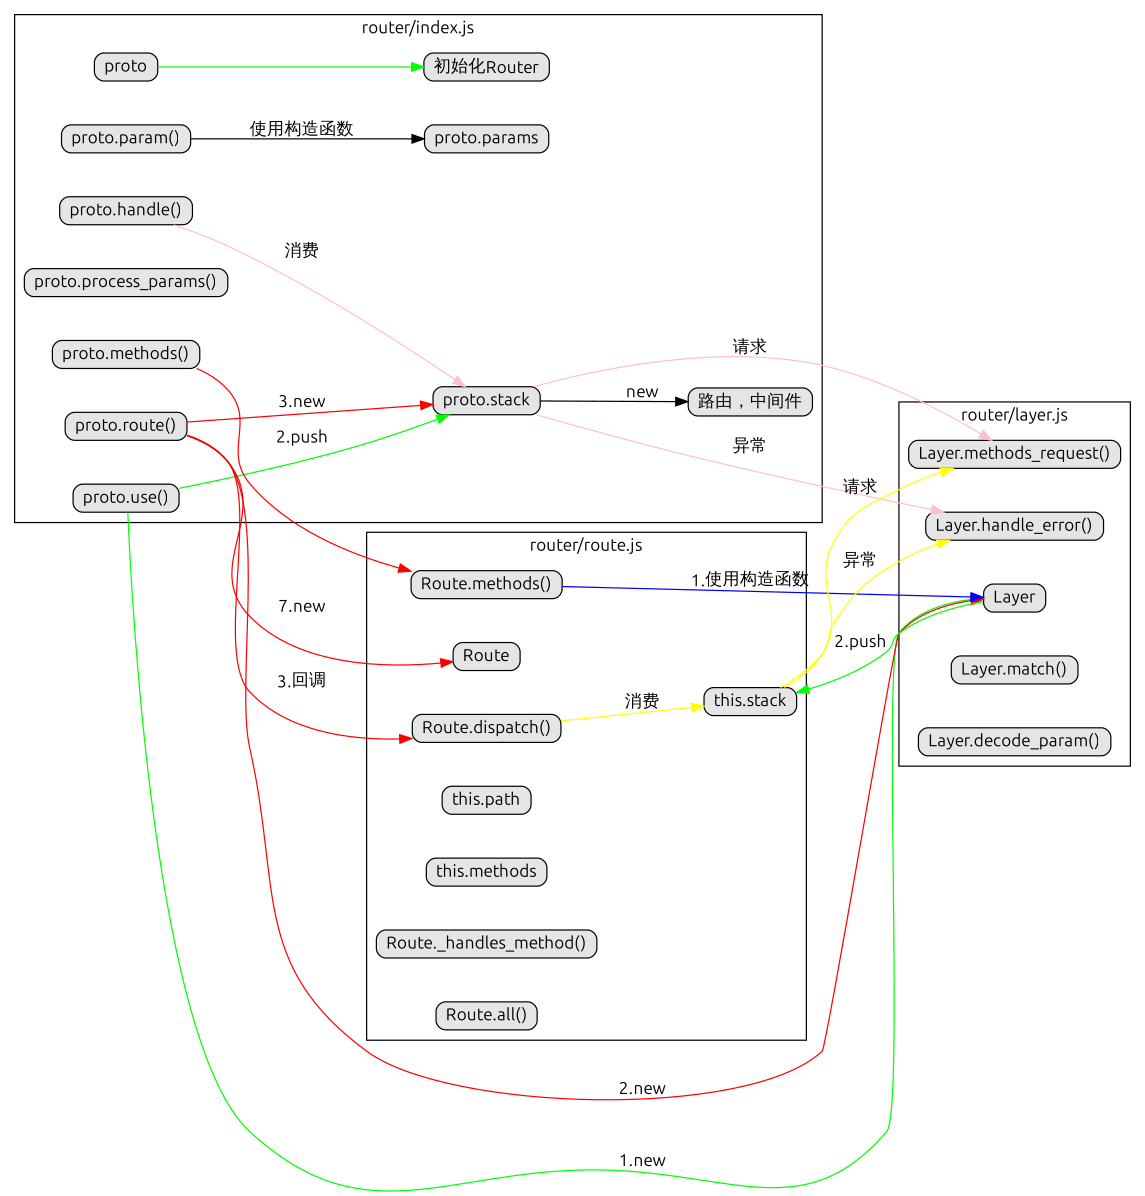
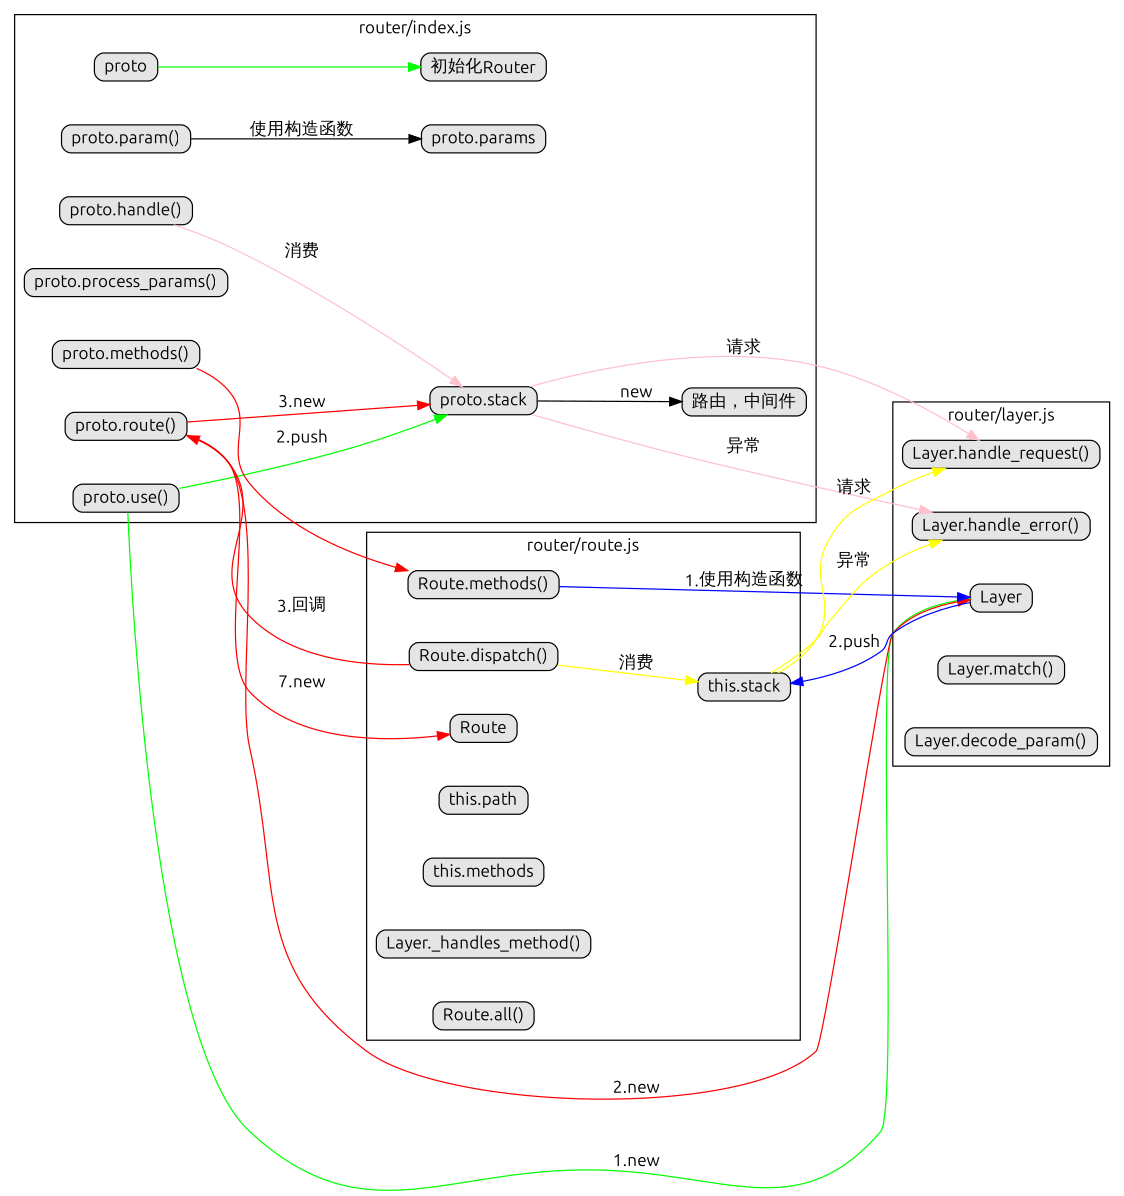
(1015, 454) -> (1001, 454)
(236, 633) -> (260, 625)
(885, 653) -> (878, 653)
(487, 944) -> (484, 944)
